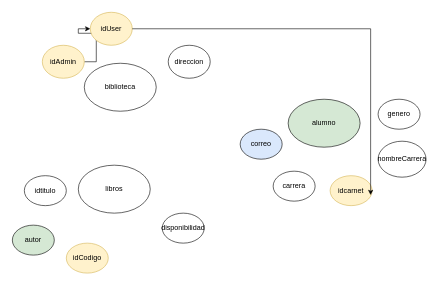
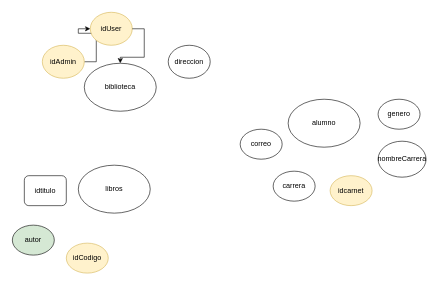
(371, 108) -> (121, 57)
(324, 123) -> (324, 123)
(261, 144) -> (261, 144)
(45, 191) -> (45, 191)
(183, 228) -> none
